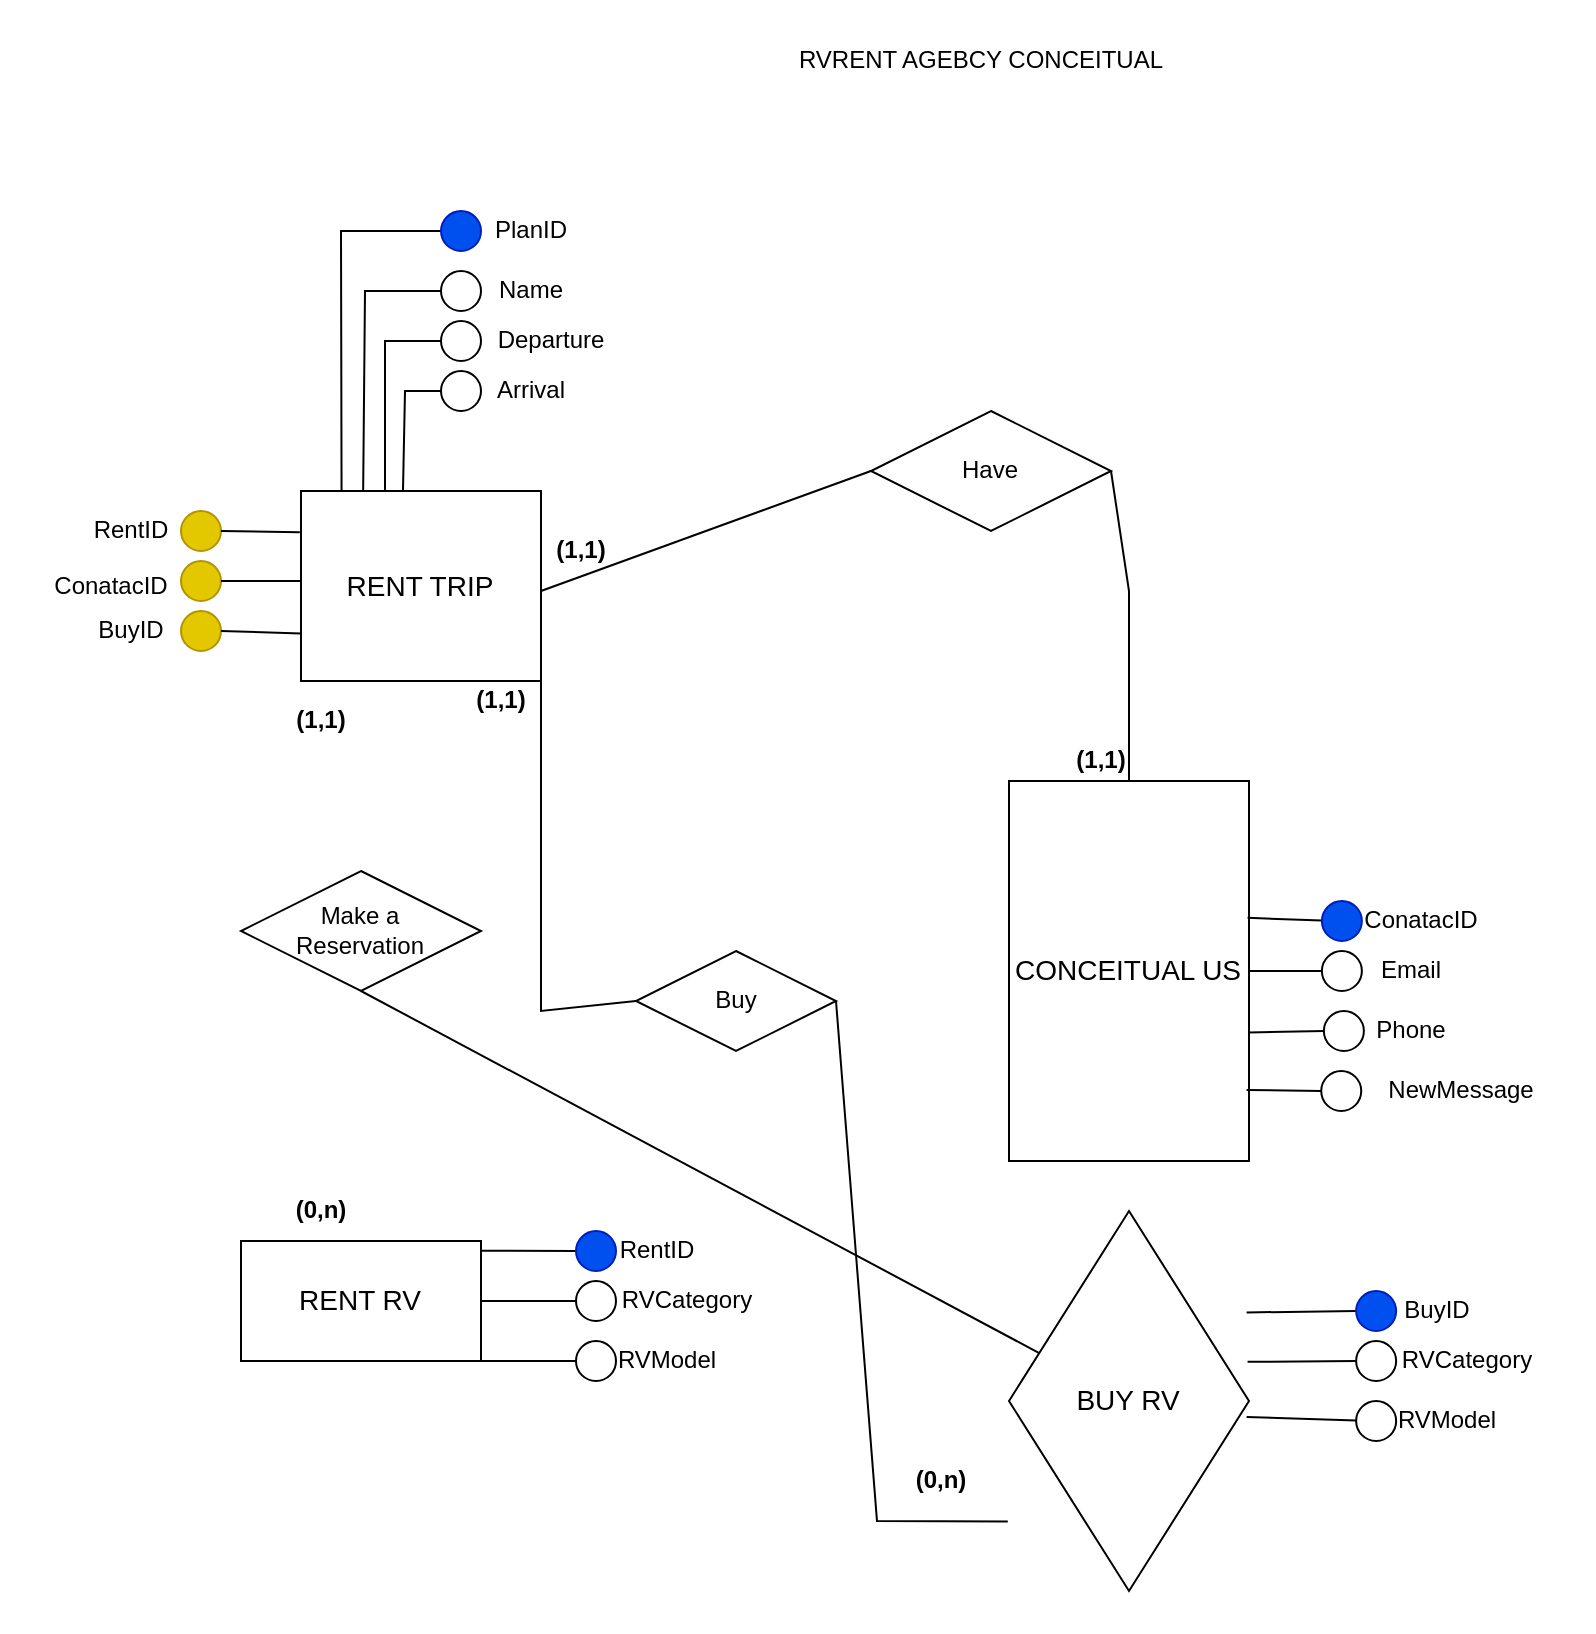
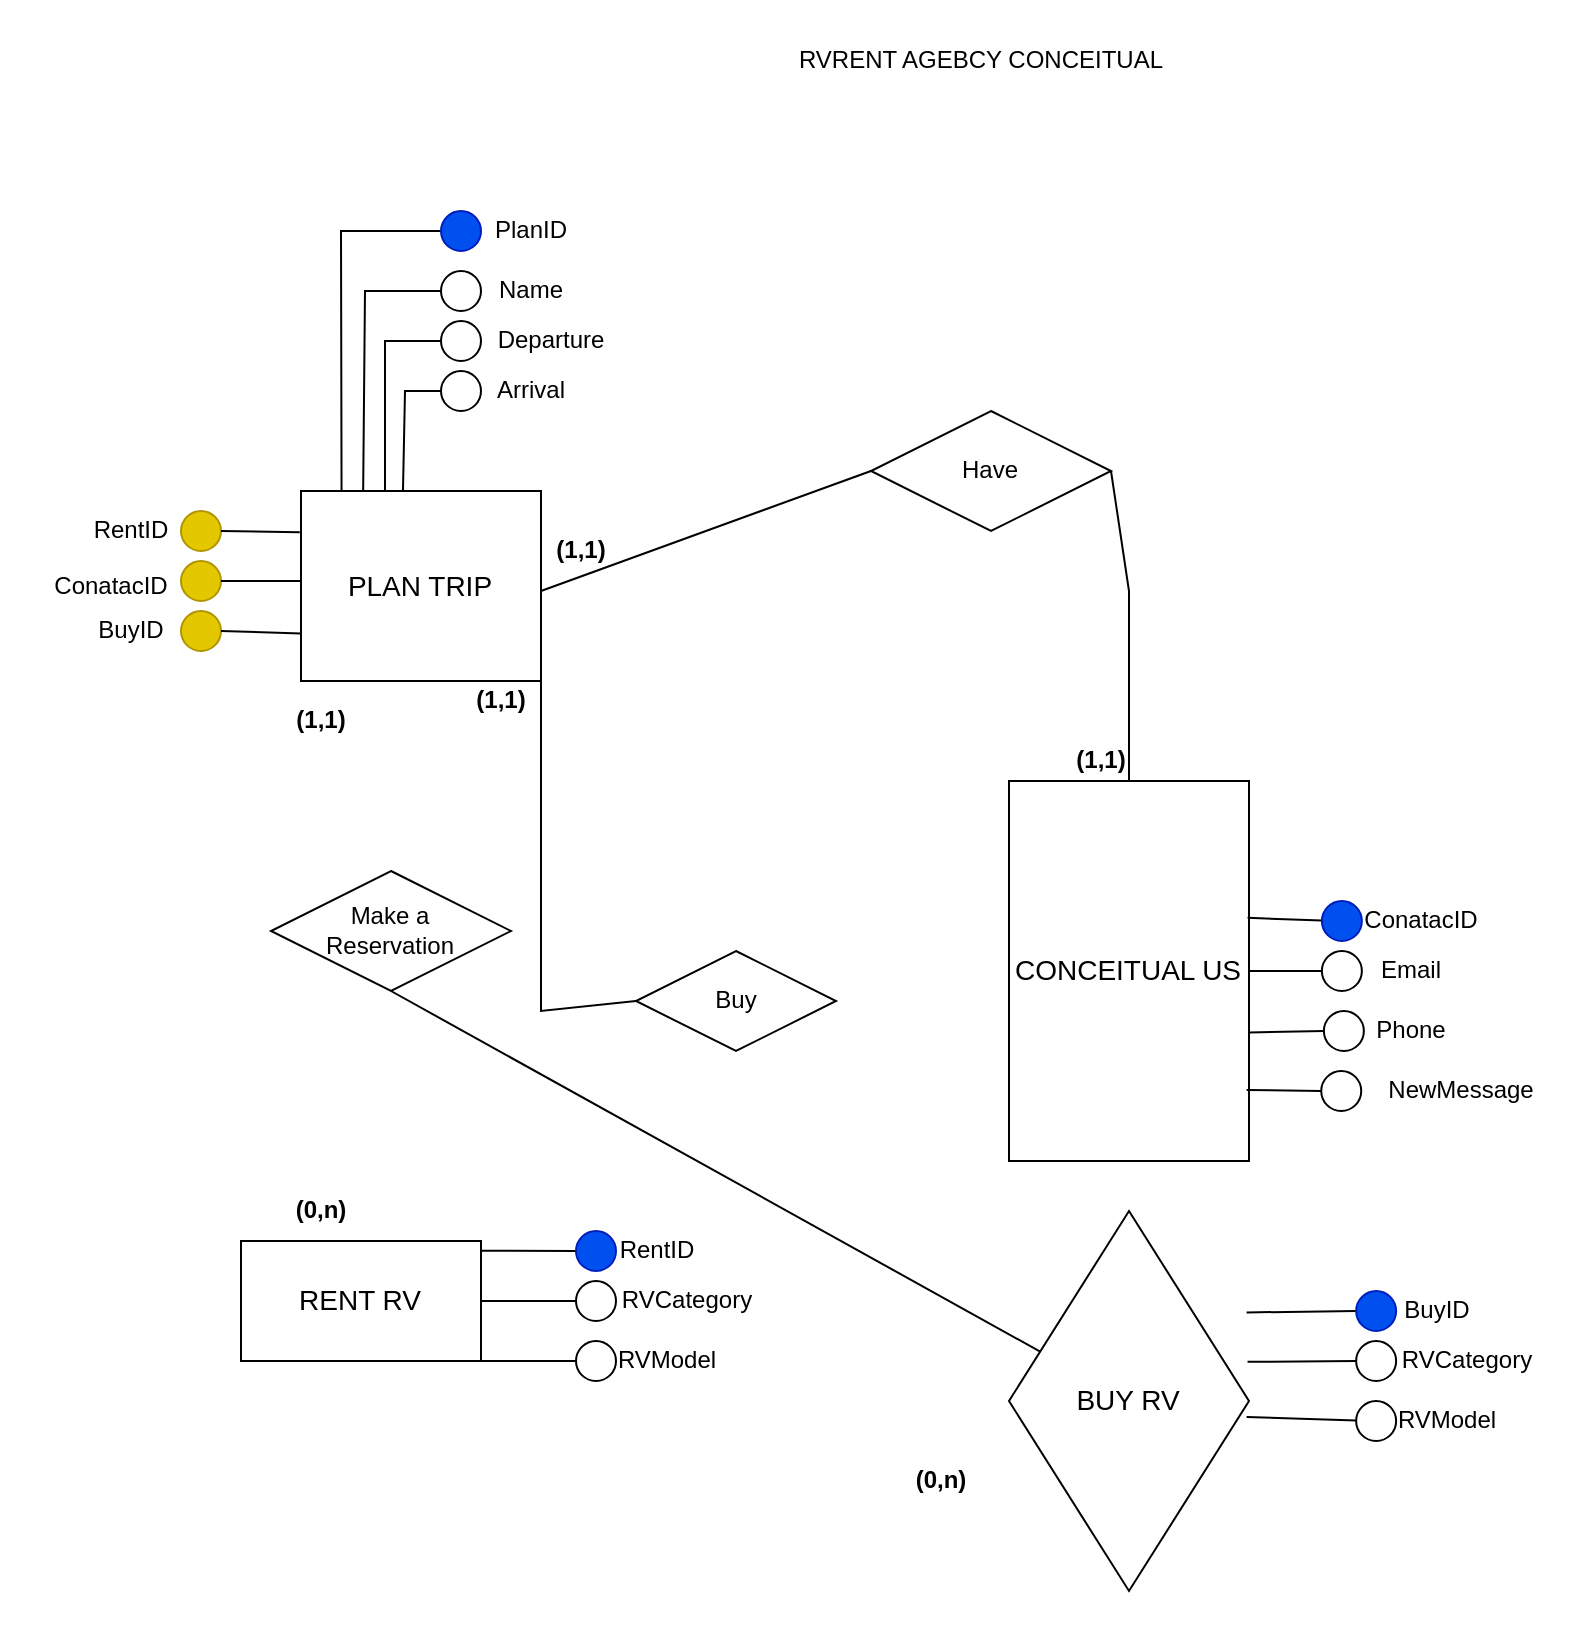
(421, 587) -> (421, 587)
(361, 931) -> (391, 931)
(872, 1455) -> none
